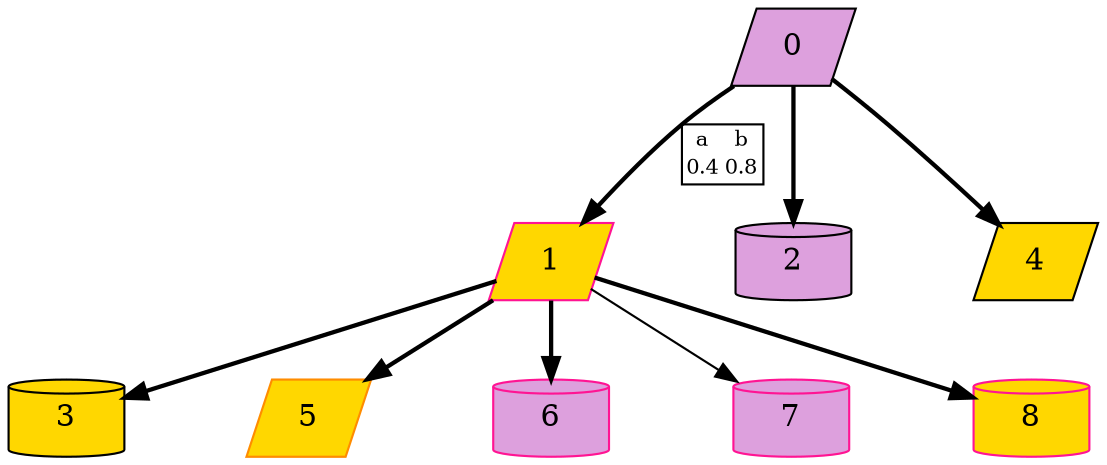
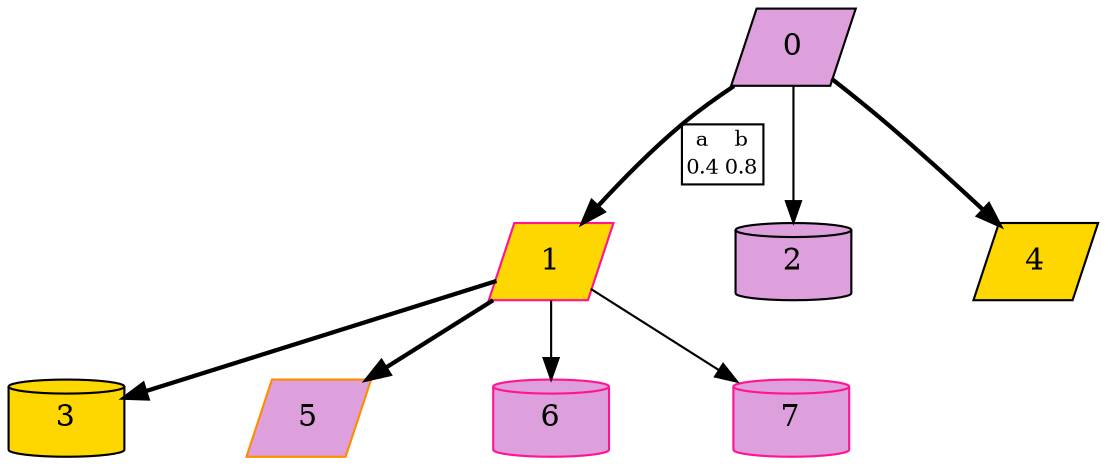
(793, 144) -> (793, 144)
(551, 329) -> (551, 329)
(309, 418) -> (309, 418)
(1031, 418) -> none
